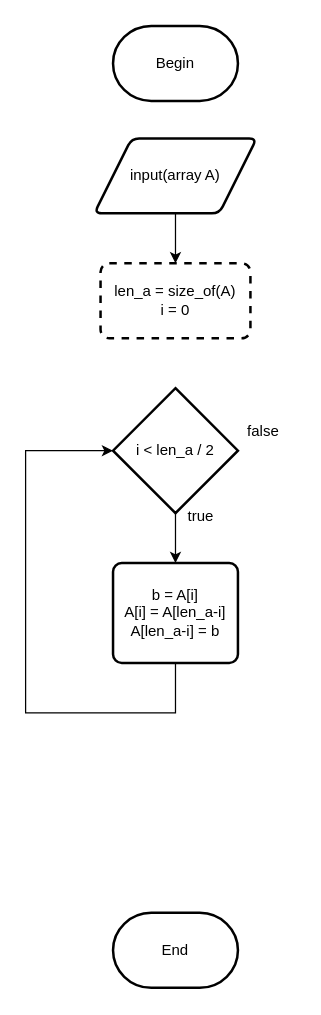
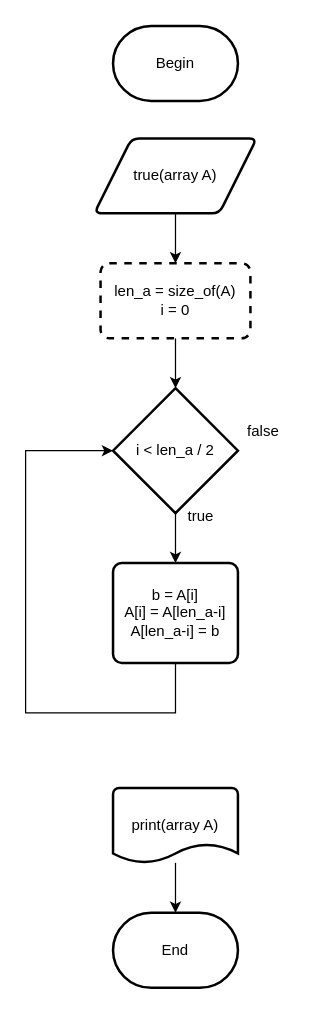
(176, 176) -> (176, 176)
none -> (176, 359)
none -> (176, 826)
none -> (176, 884)
